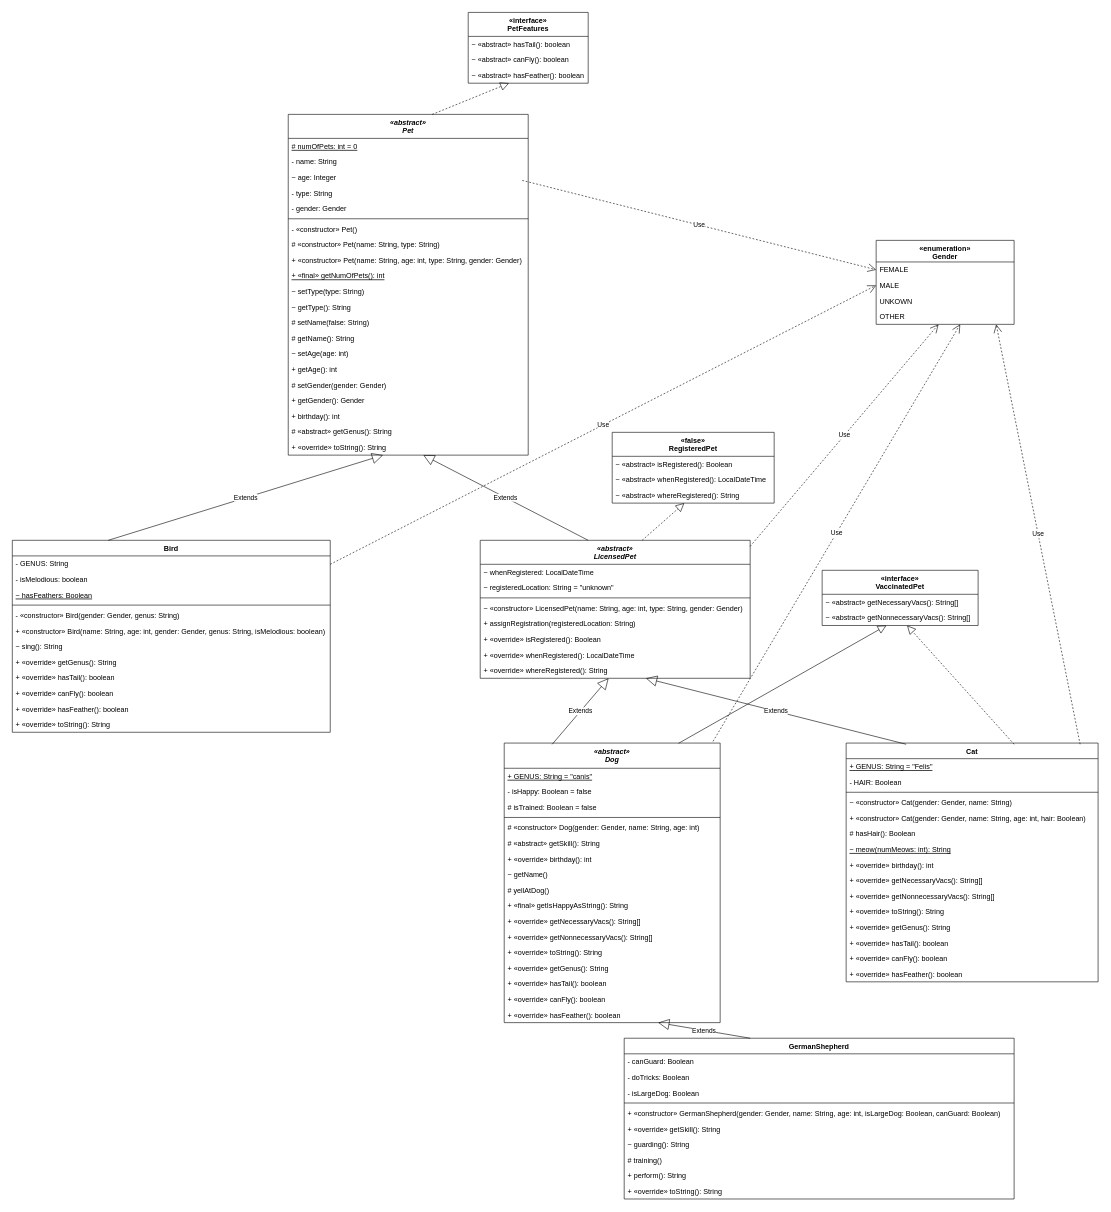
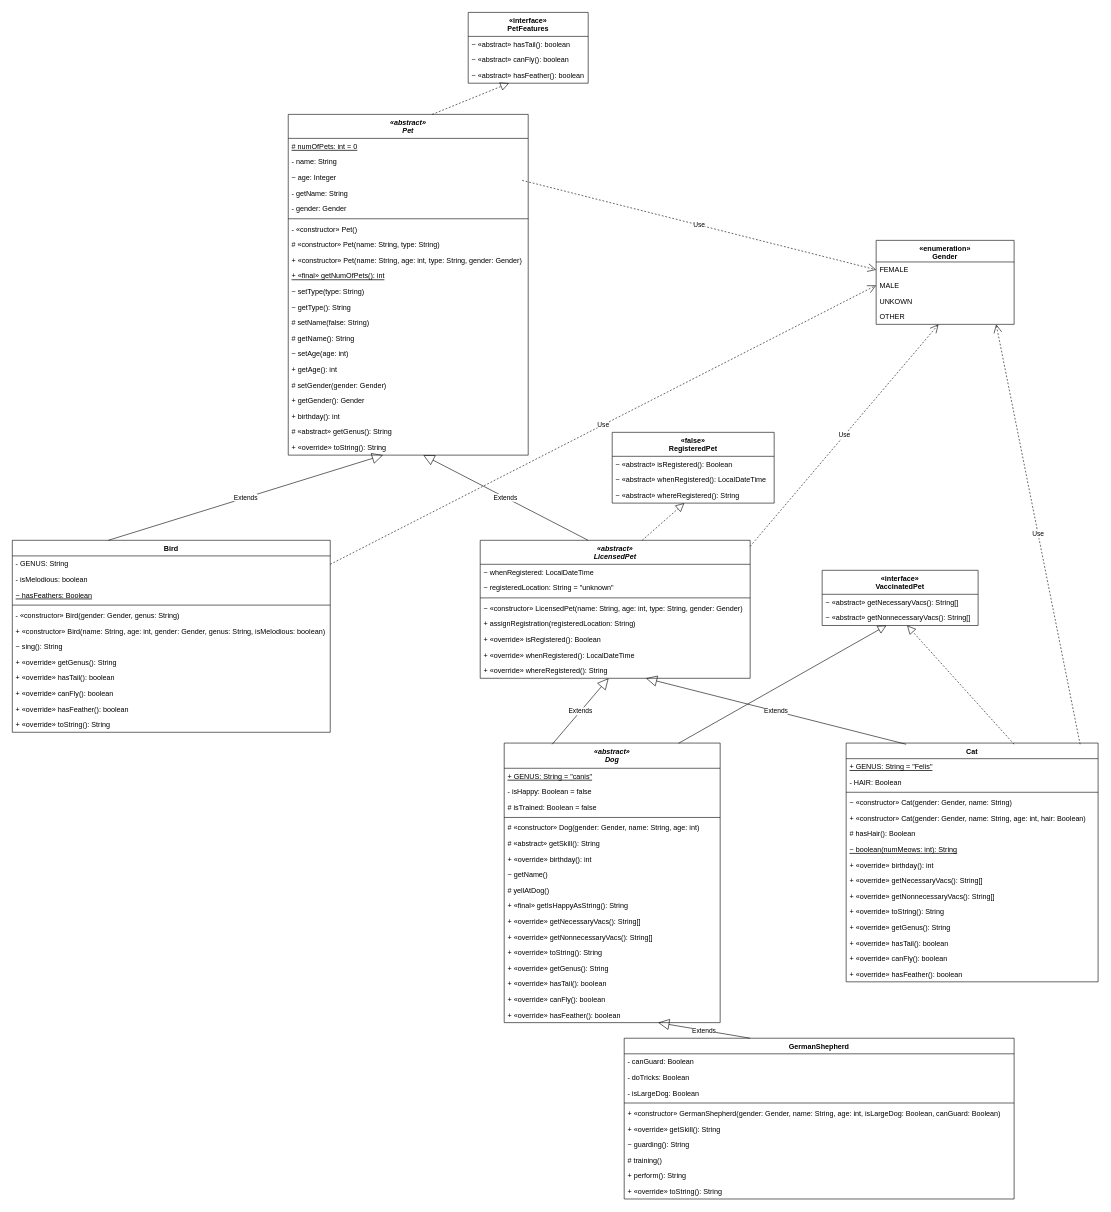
(316, 193) -> (322, 193)
(836, 534) -> none
(902, 850) -> (907, 850)
